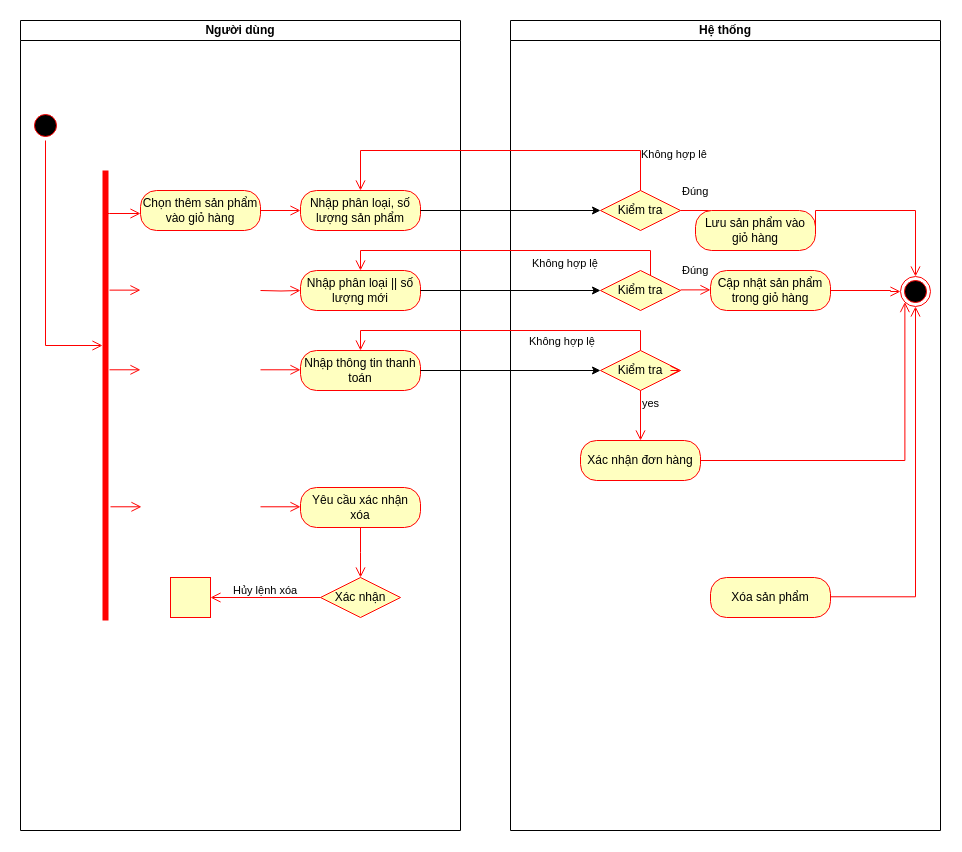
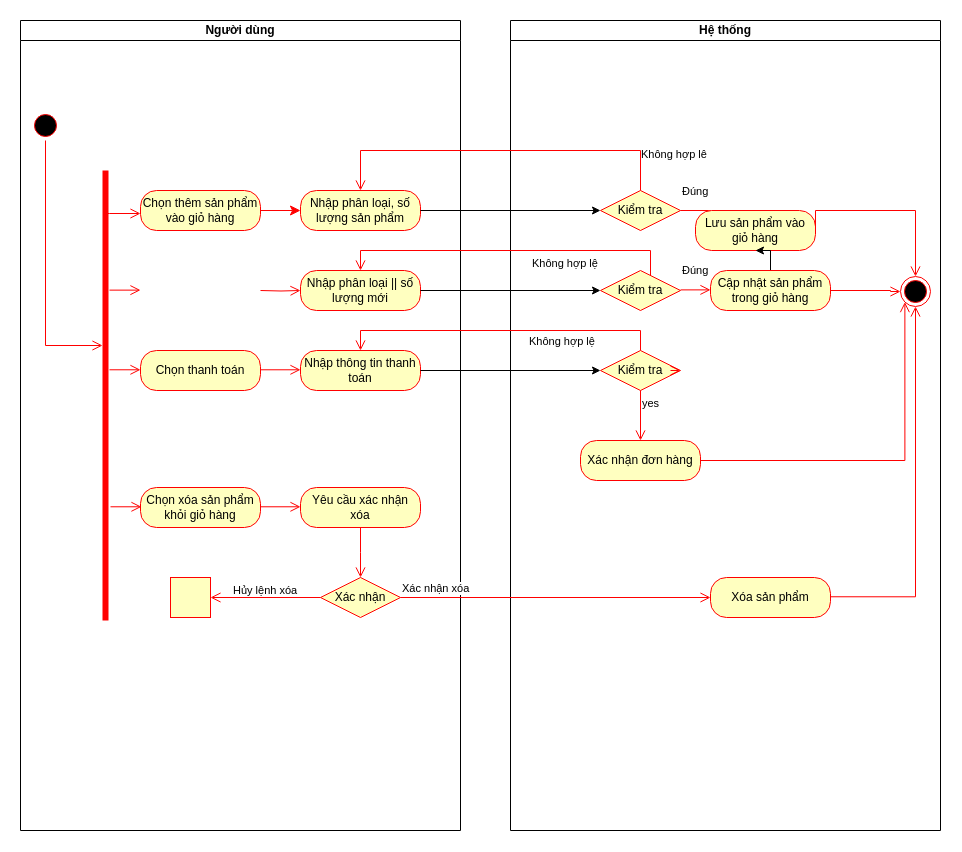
(293, 211) -> (291, 211)
none -> (771, 257)
none -> (201, 371)
none -> (201, 508)
none -> (554, 598)
